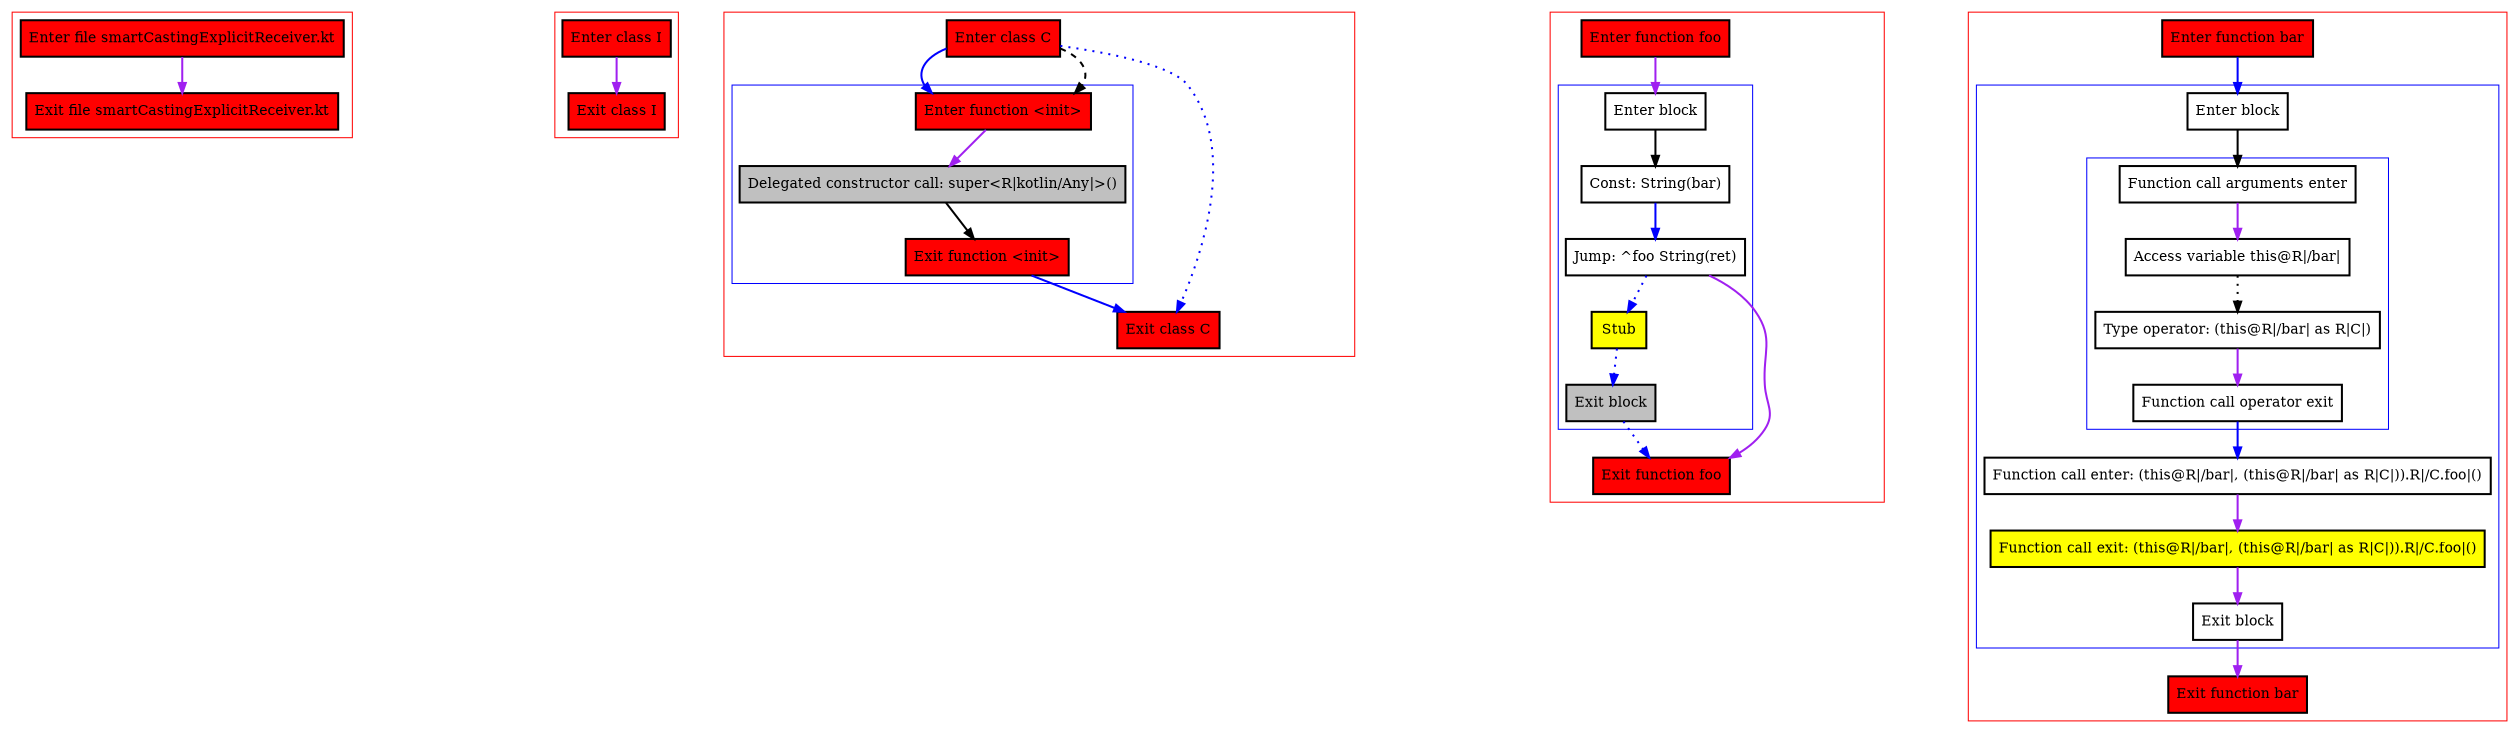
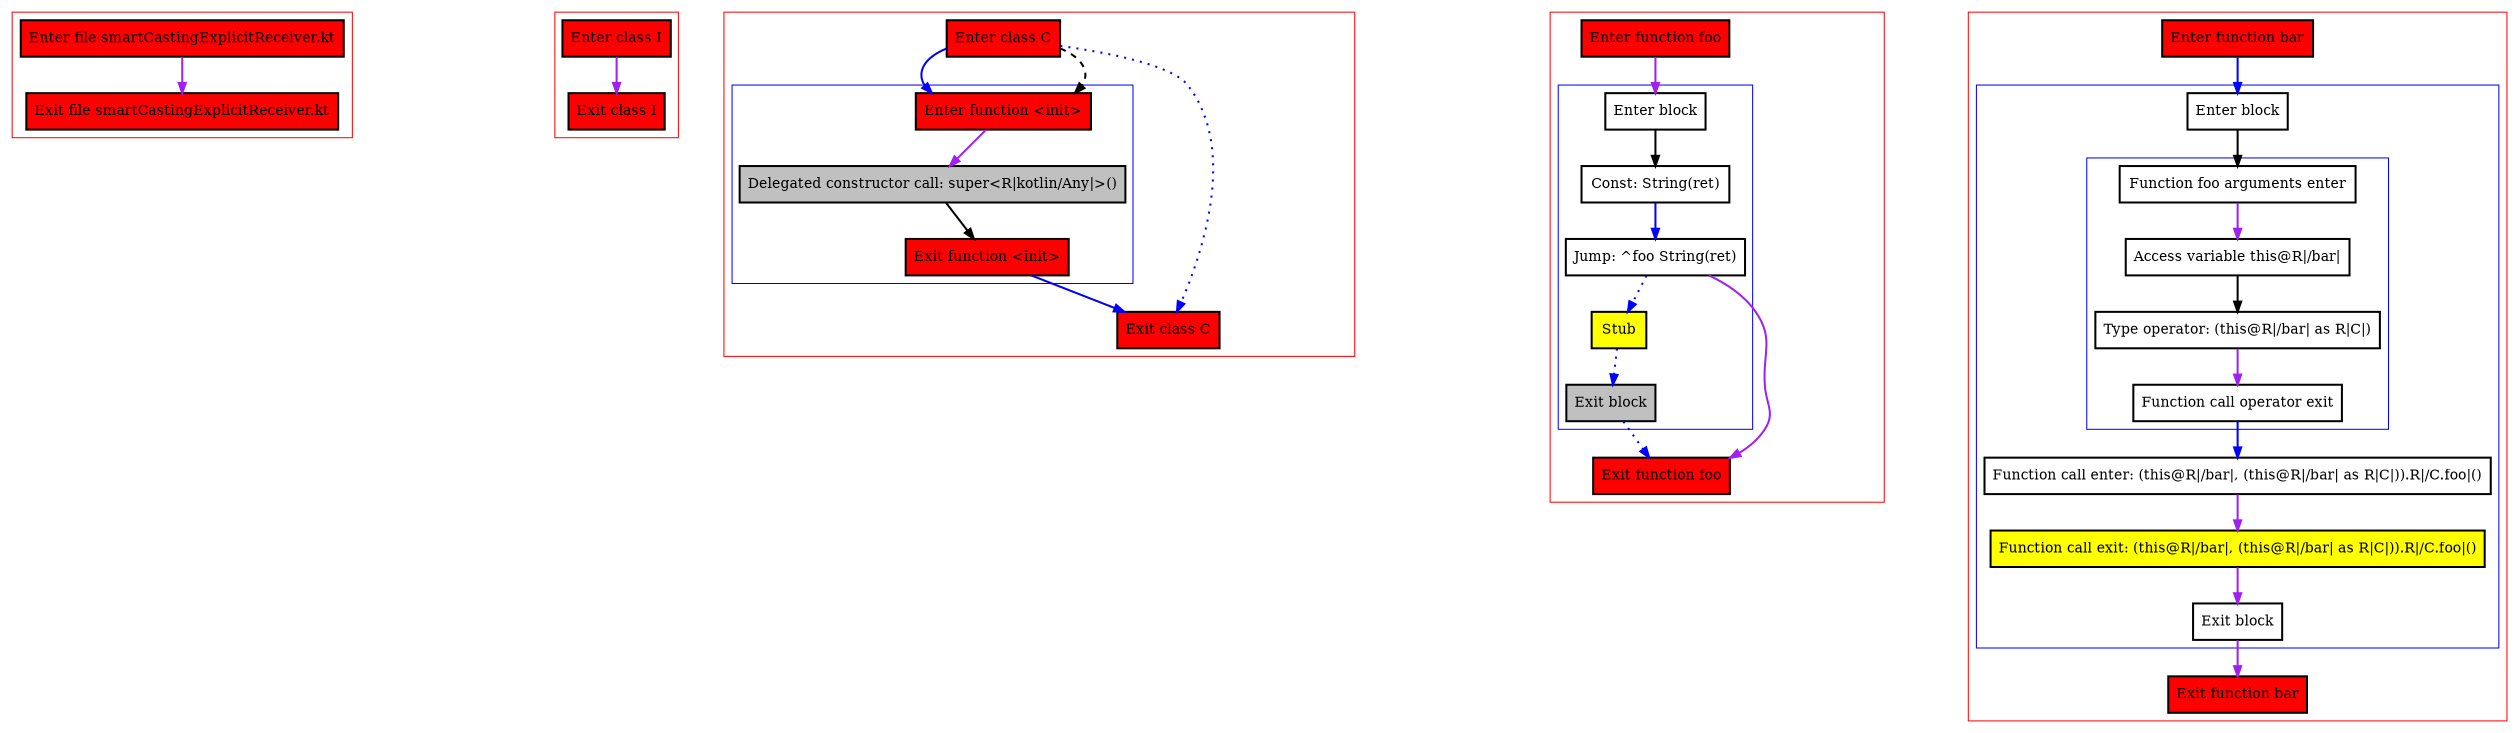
(1655, 184) -> (1655, 184)
(2238, 184) -> (2238, 184)
(2238, 289) -> (2238, 289)
